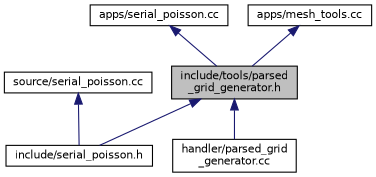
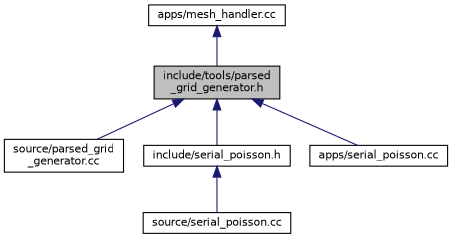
(310, 15) -> (217, 15)
(197, 49) -> (310, 124)
(79, 125) -> (217, 195)
(234, 156) -> (64, 156)
